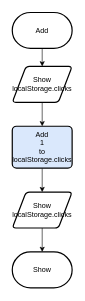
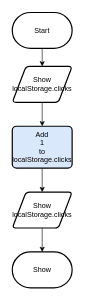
(42, 30) -> (42, 30)
